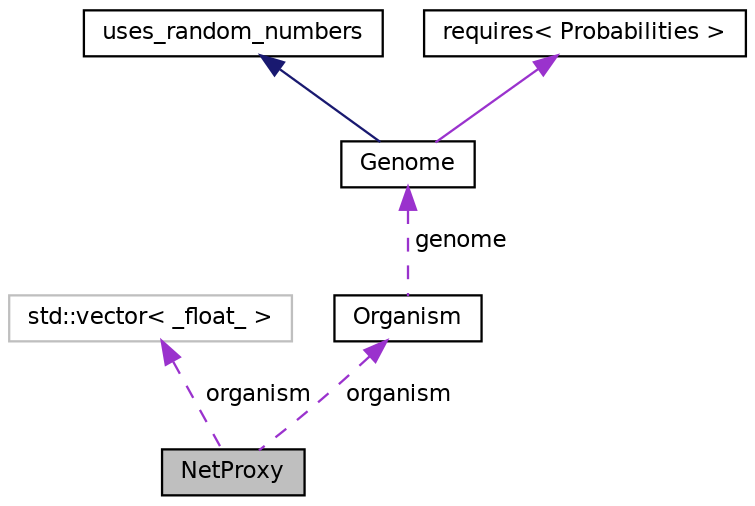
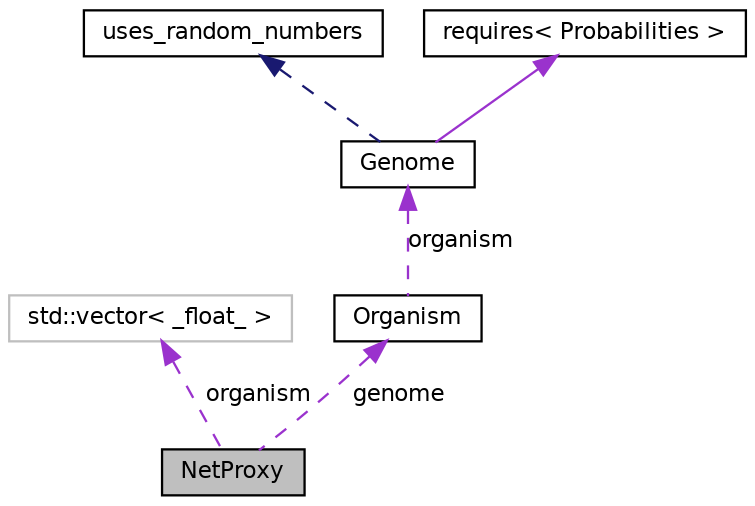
(330, 106) -> (330, 106)
(457, 241) -> (457, 241)
(395, 395) -> (395, 395)
